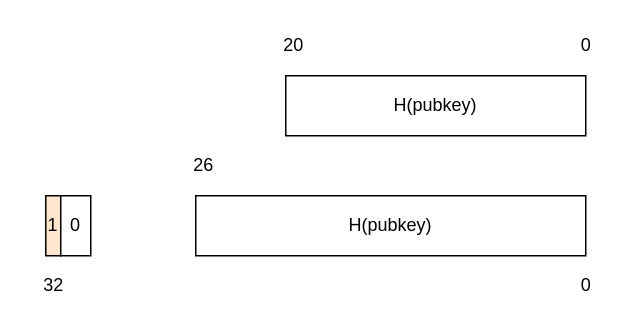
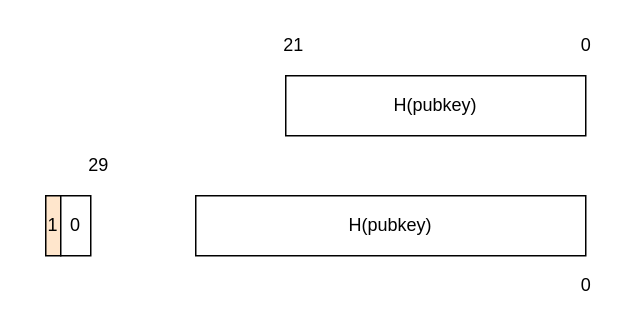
(294, 46) -> (294, 46)
none -> (98, 166)
(203, 166) -> none
(53, 286) -> none
